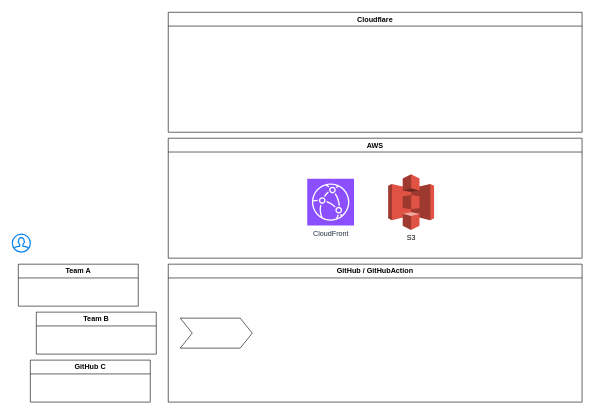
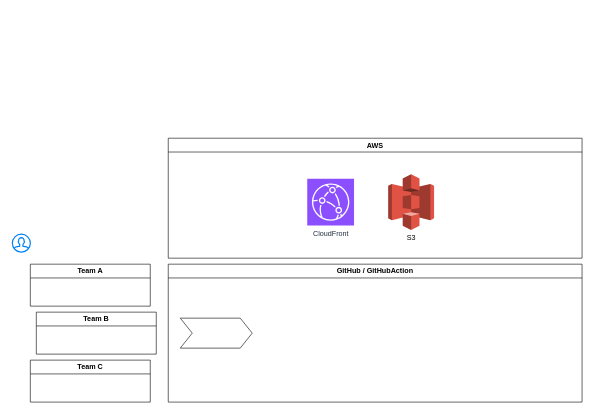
(375, 72) -> none
(78, 285) -> (90, 285)
(90, 368) -> (90, 368)
